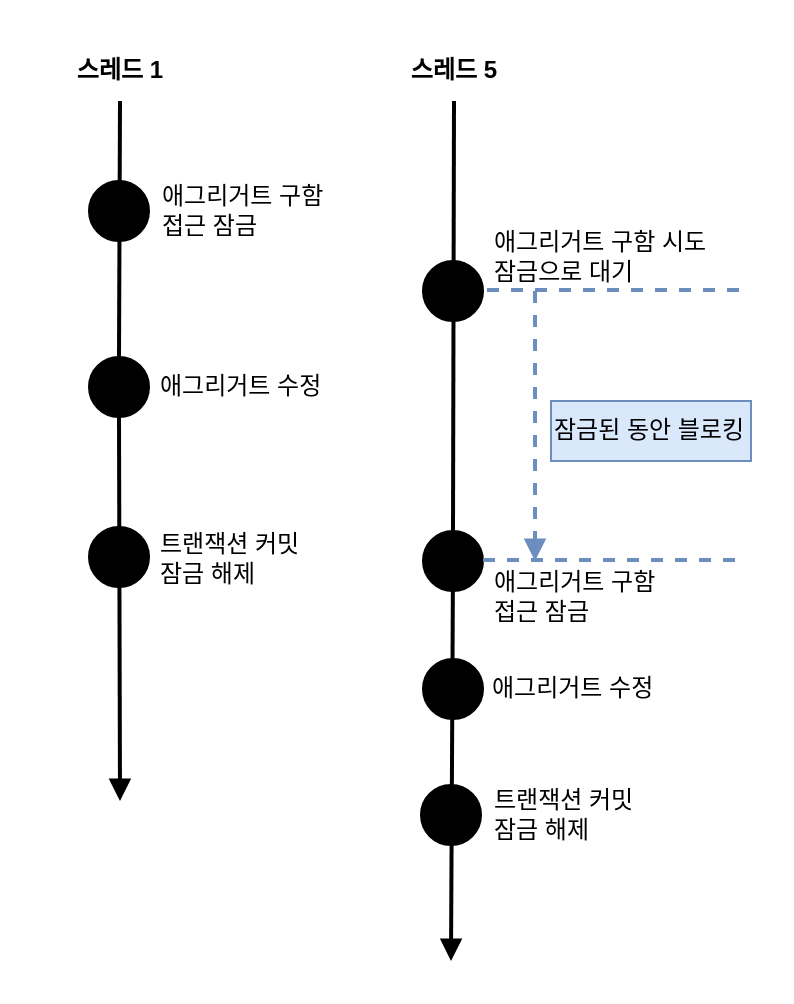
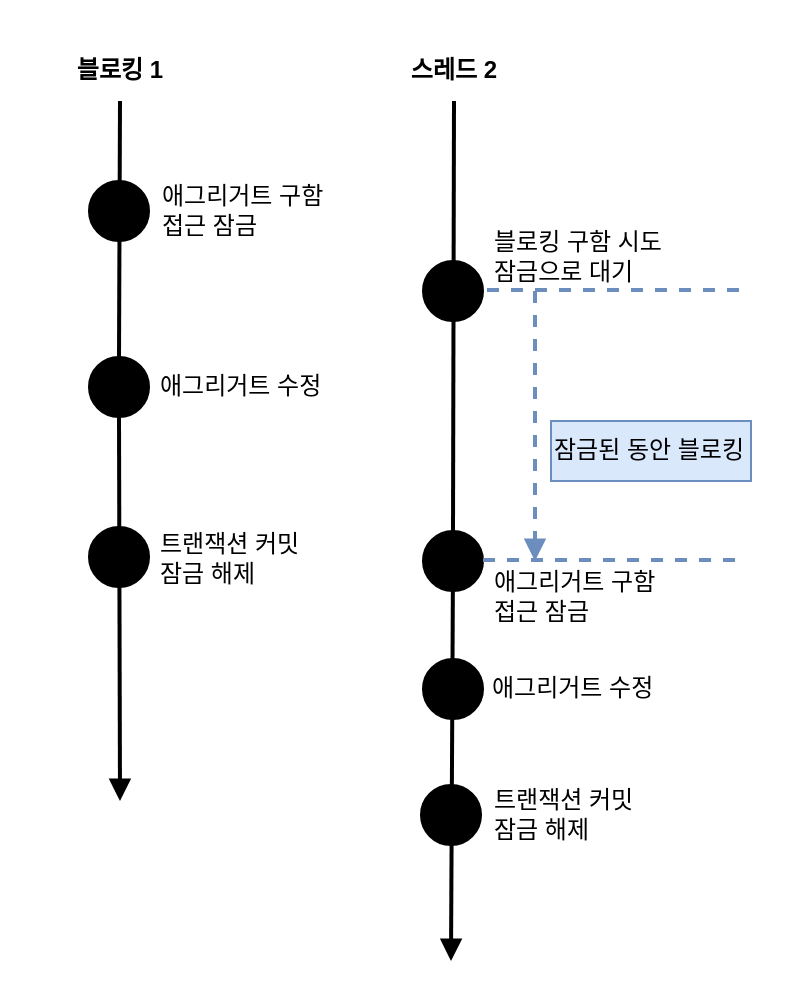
(121, 71) -> (121, 71)
(455, 71) -> (455, 71)
(610, 257) -> (586, 257)
(651, 431) -> (651, 451)
